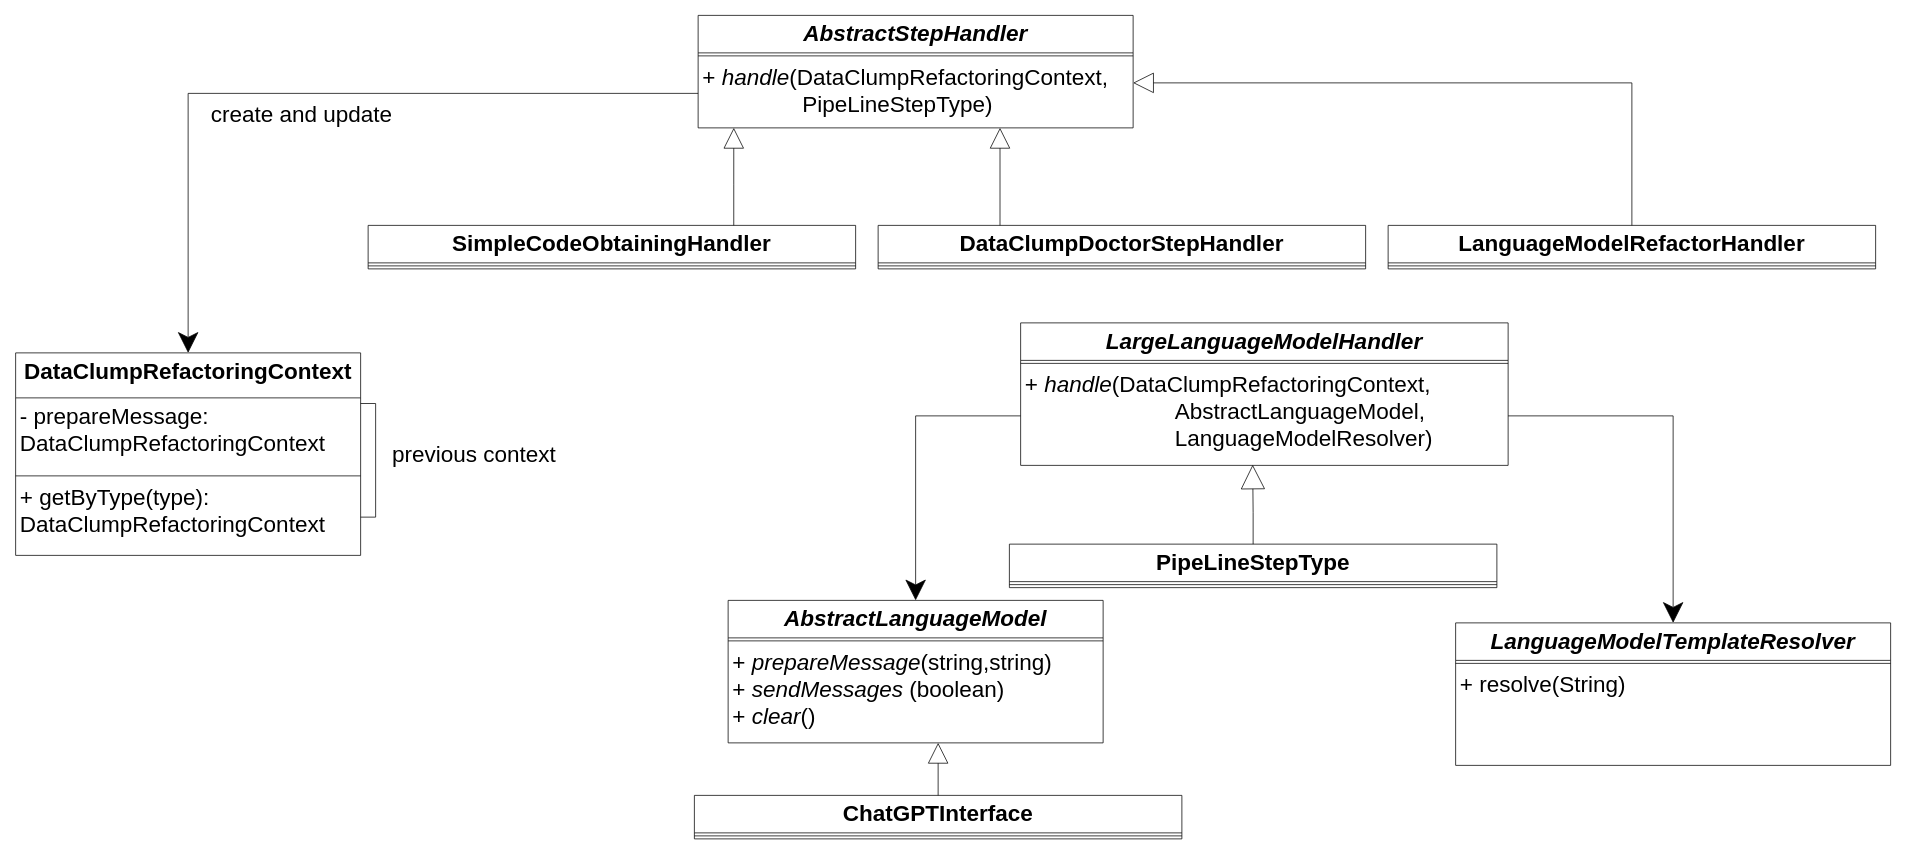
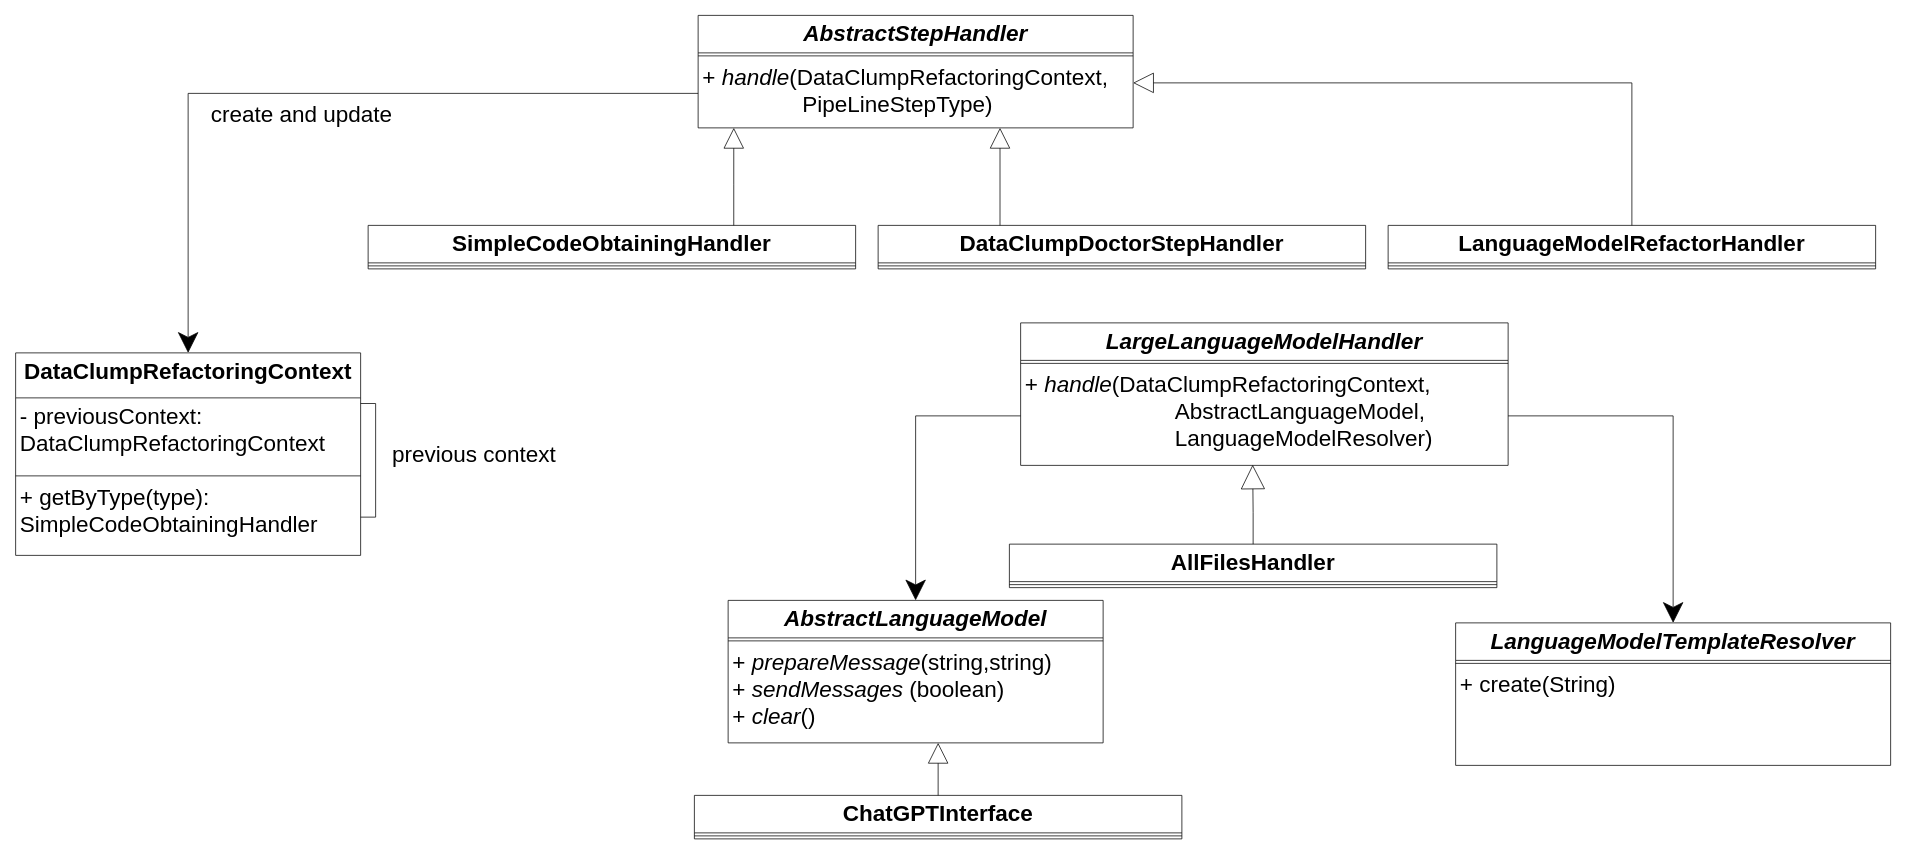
(189, 420) -> (189, 420)
(189, 501) -> (185, 493)
(1253, 554) -> (1253, 554)
(1496, 677) -> (1495, 677)
